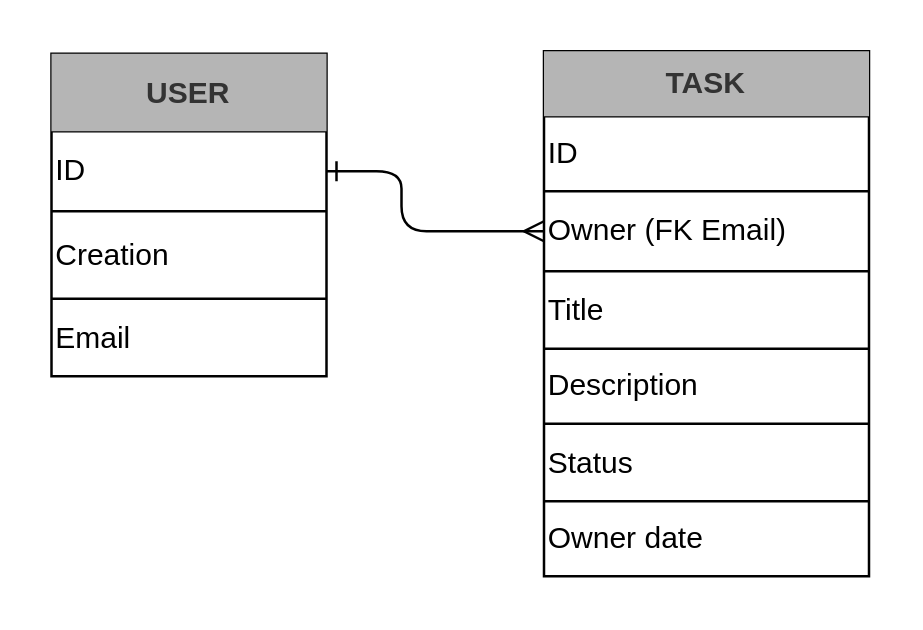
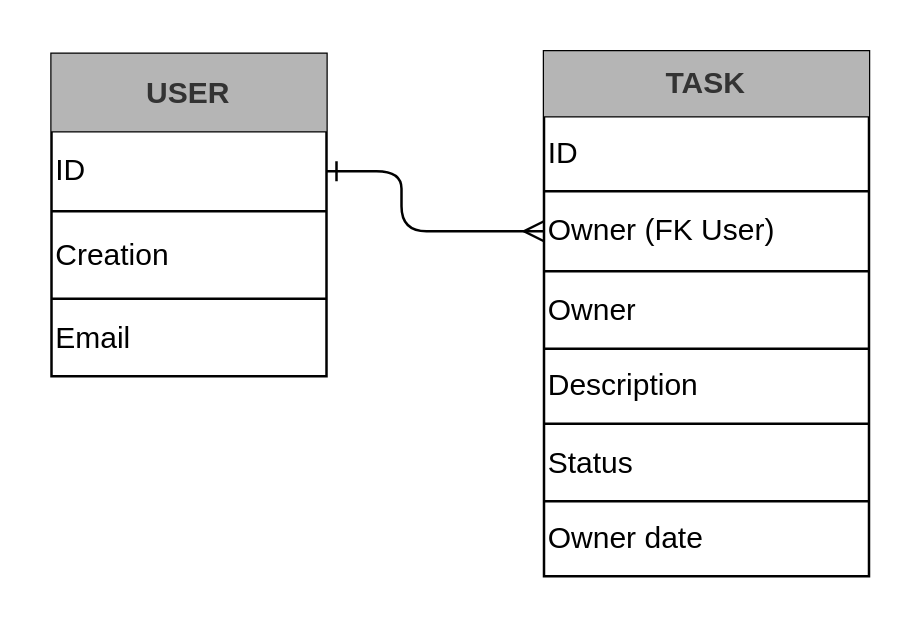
(668, 231) -> (667, 231)
(583, 311) -> (591, 311)
